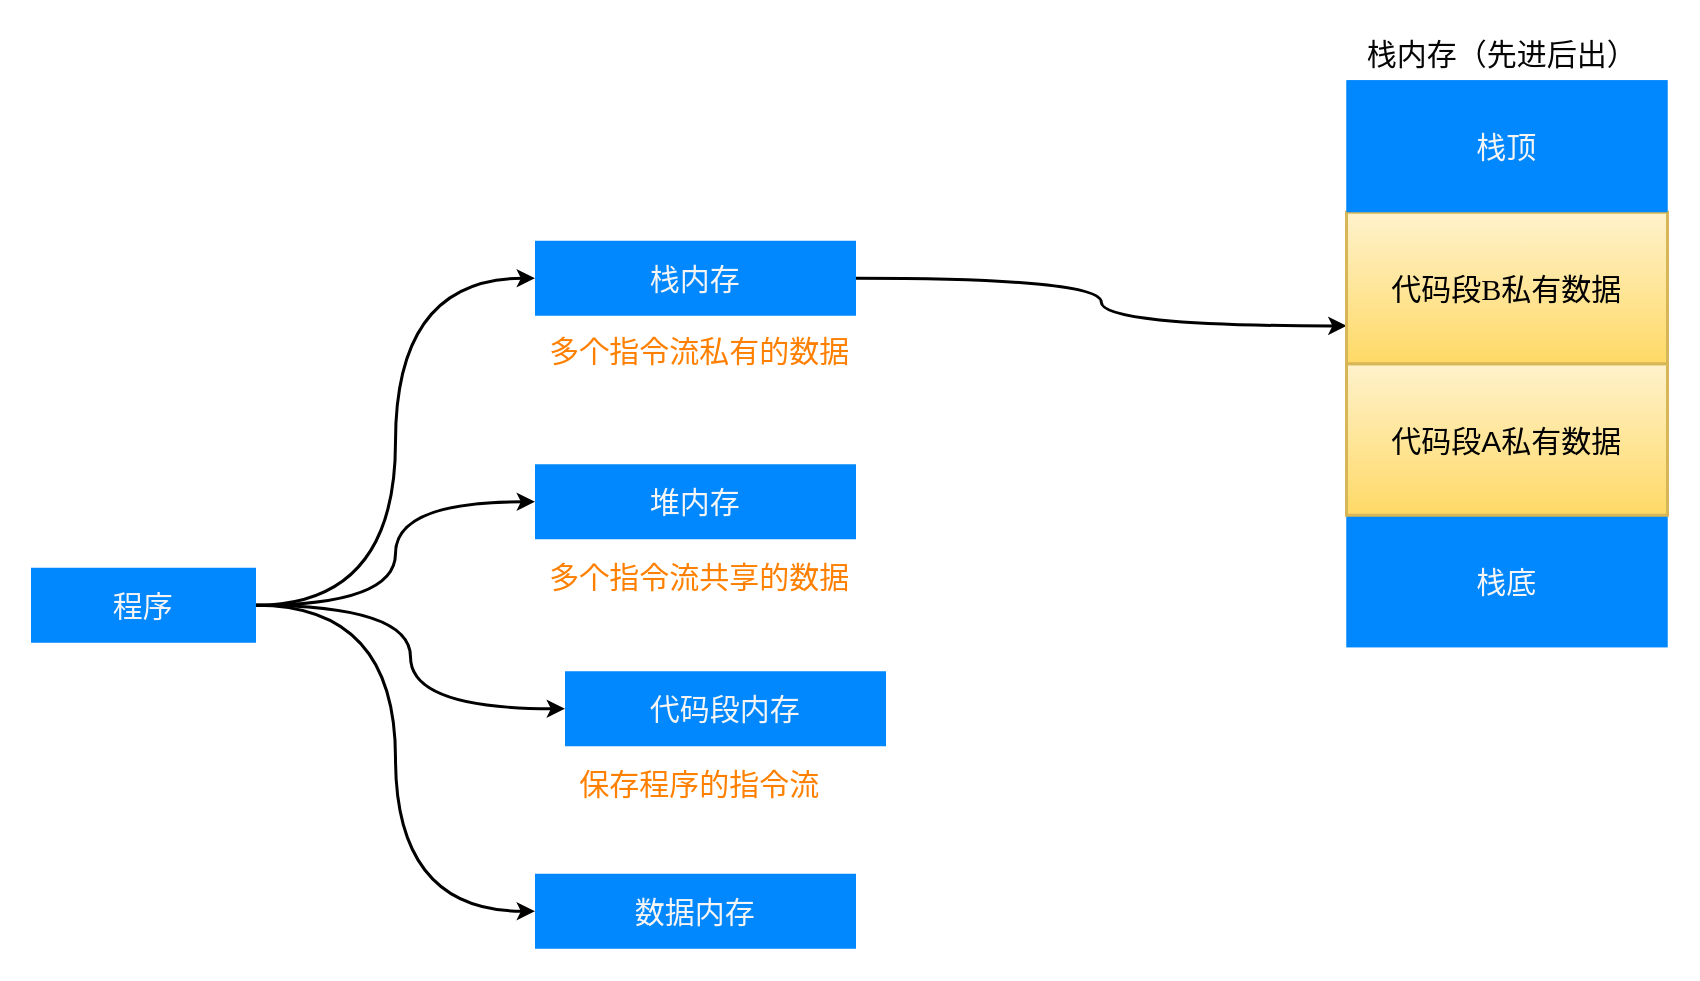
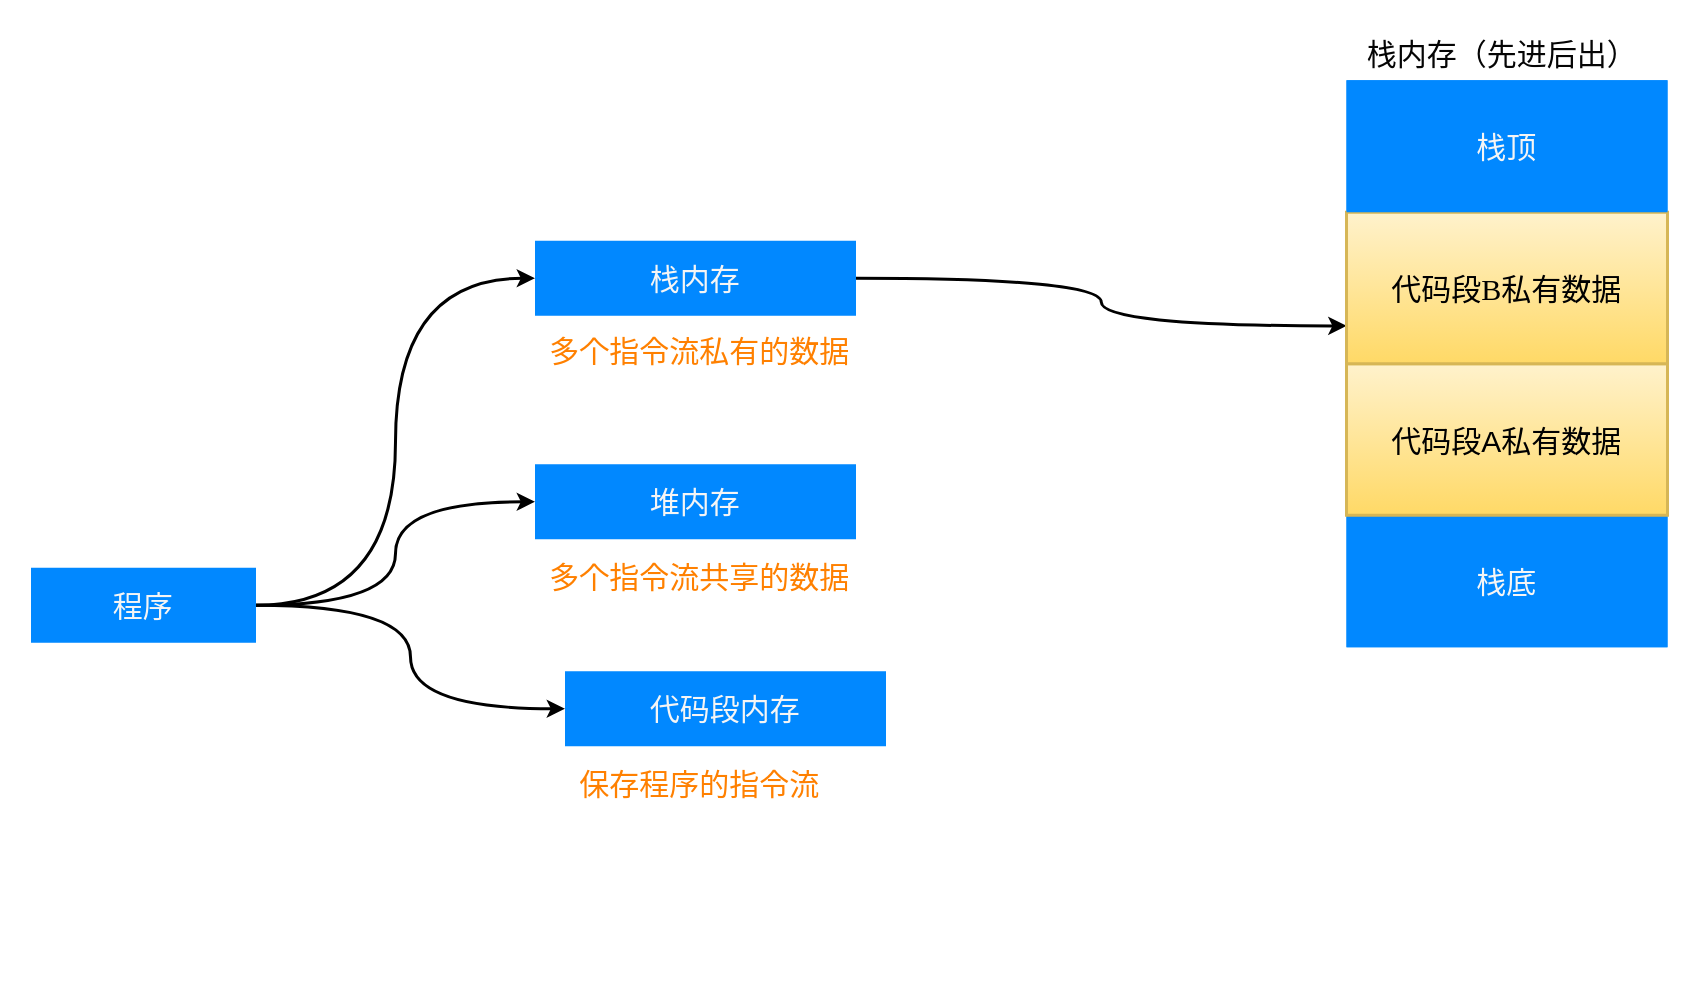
(396, 768) -> none
(695, 911) -> none
